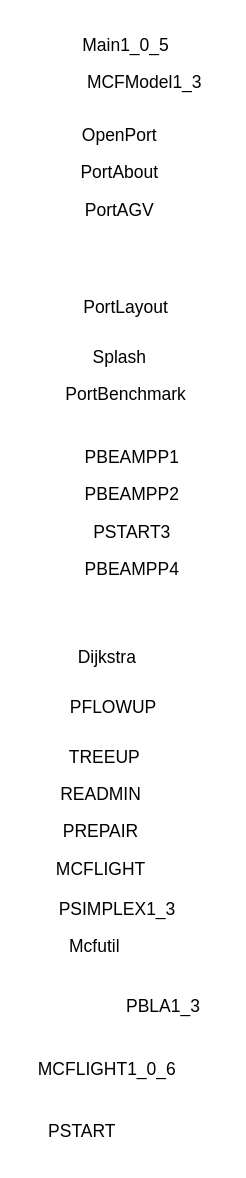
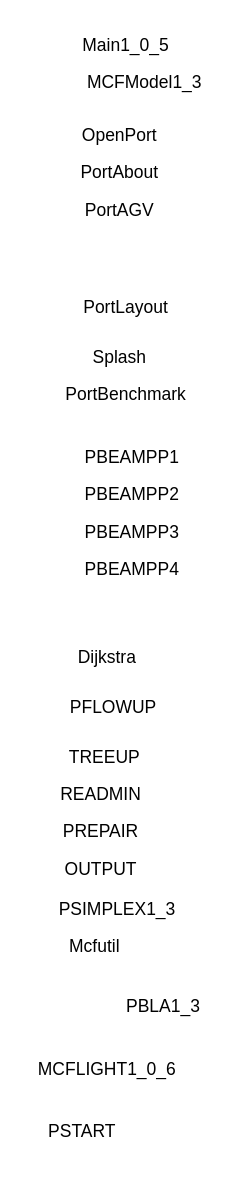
(133, 532) -> (133, 532)
(101, 869) -> (101, 869)
